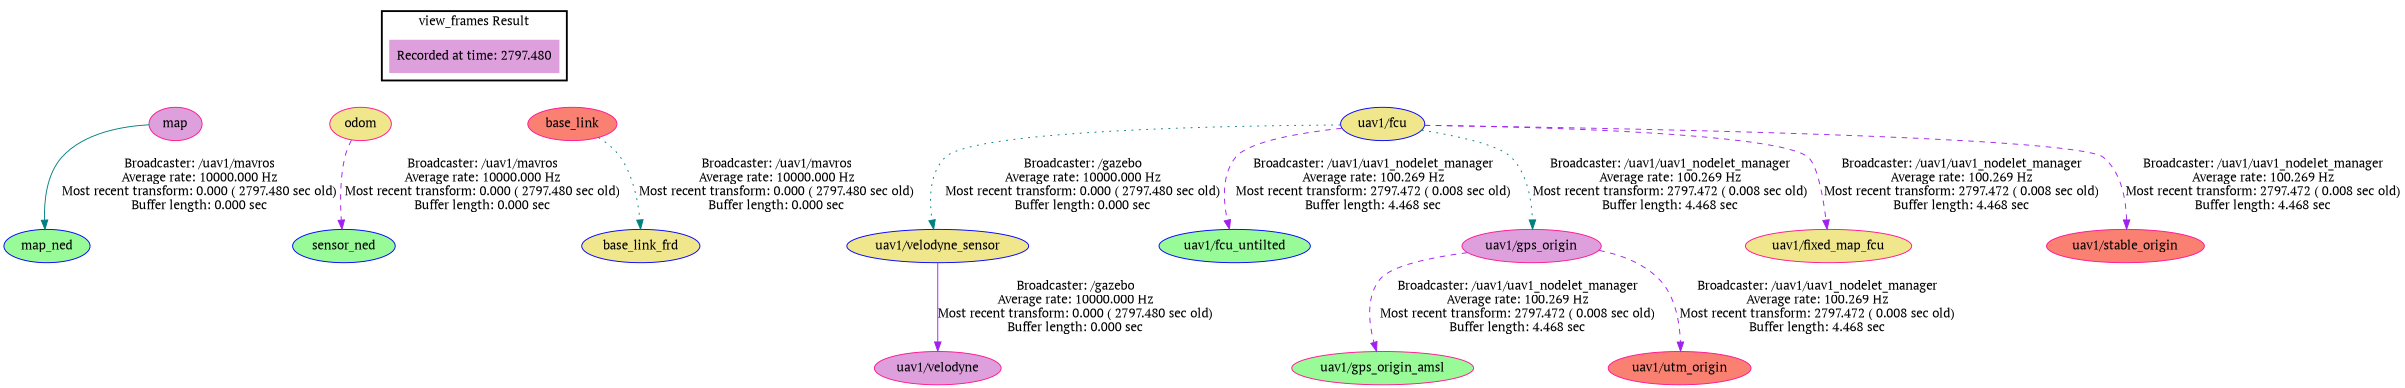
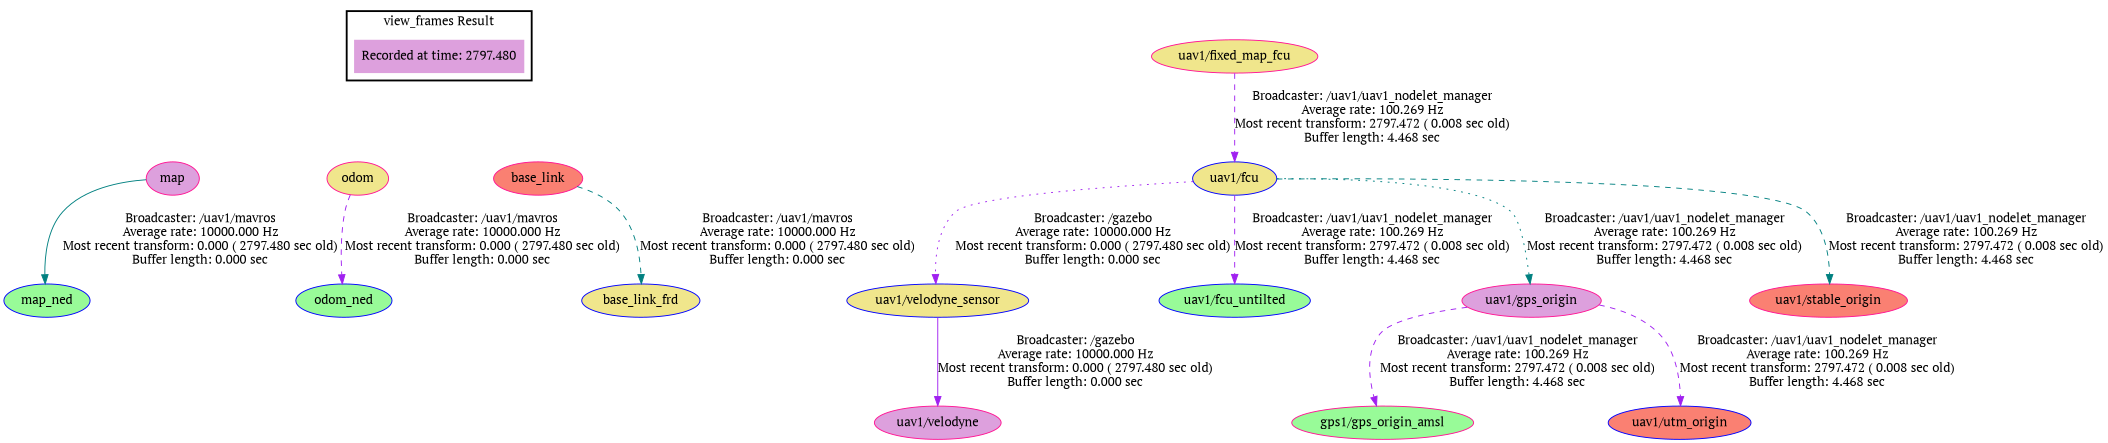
(1108, 131) -> (1040, 194)
(1799, 134) -> (1577, 183)
(1696, 136) -> (1235, 113)
(629, 173) -> (625, 218)
(344, 246) -> (344, 301)
(1383, 368) -> (1383, 423)
(1680, 368) -> (1680, 423)
